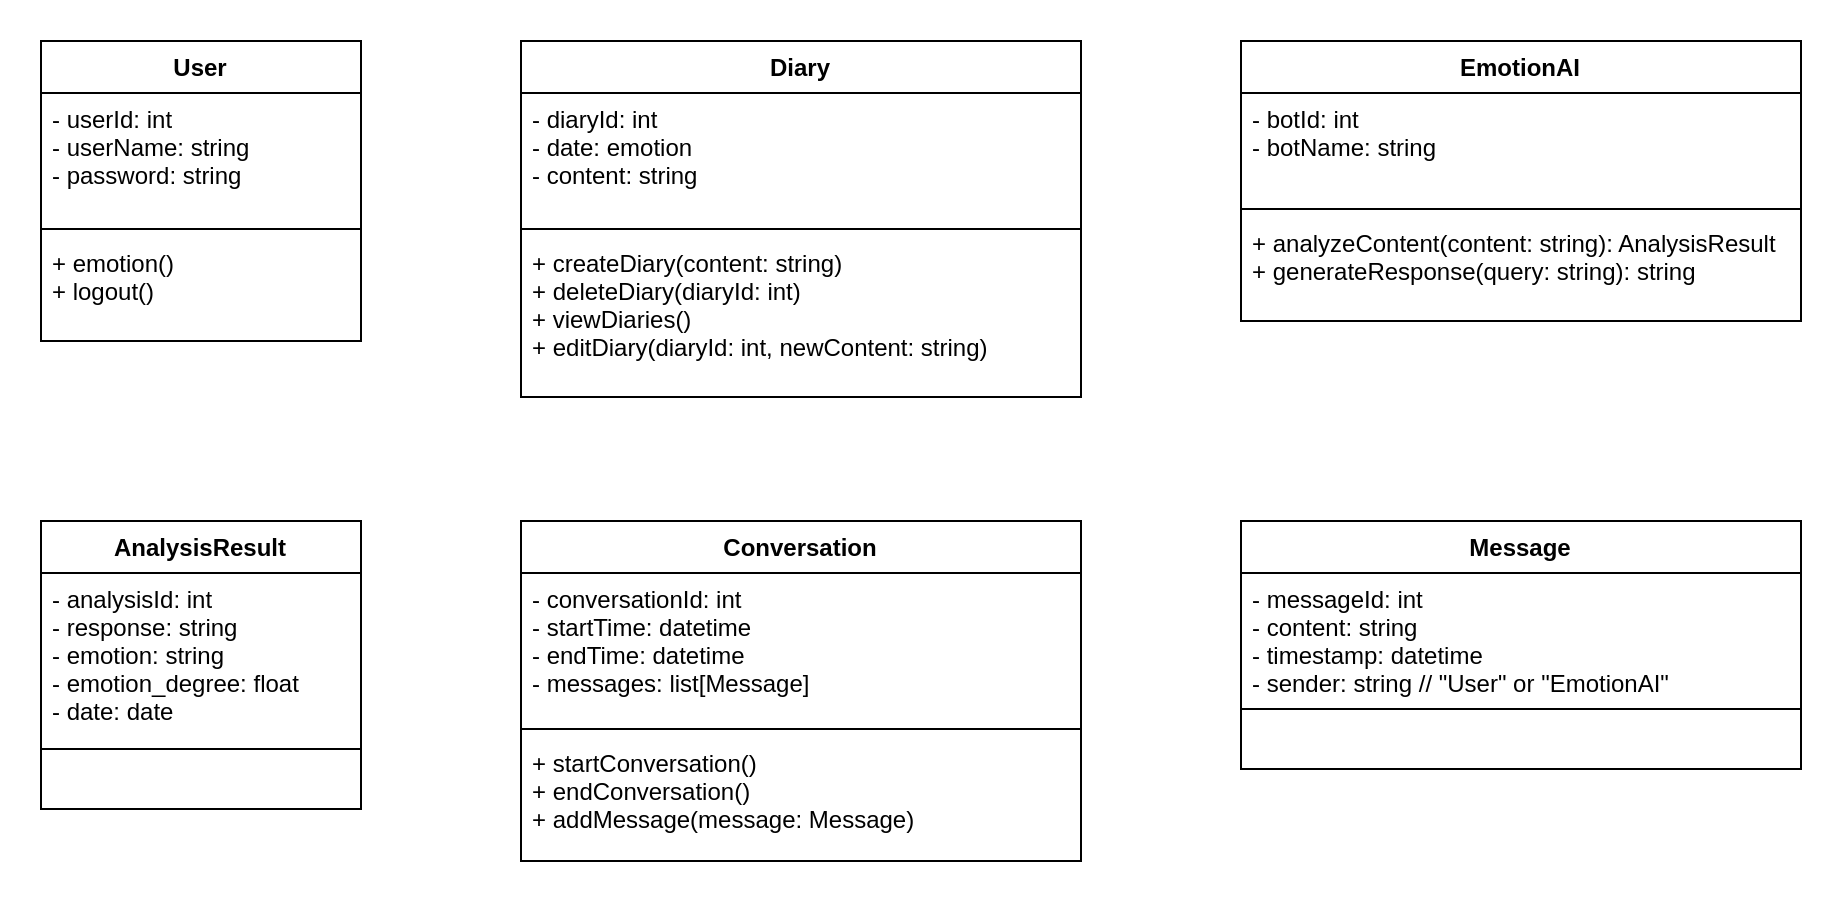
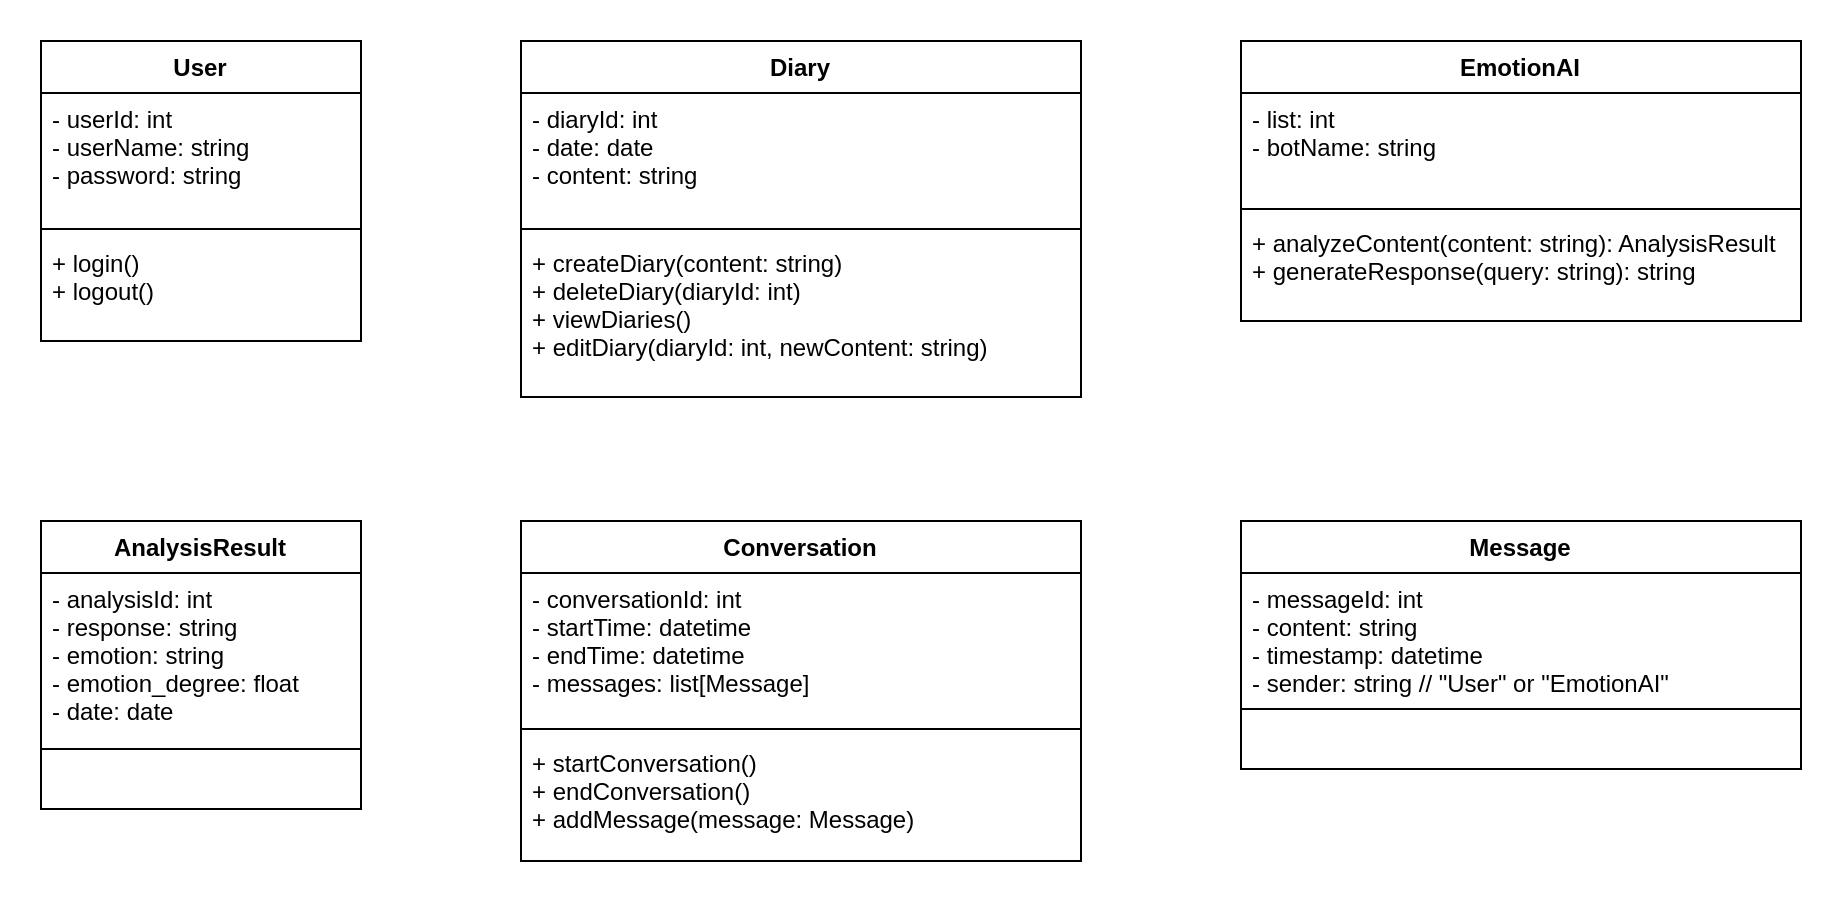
(610, 120) -> (610, 120)
(1320, 120) -> (1307, 120)
(120, 264) -> (103, 264)
